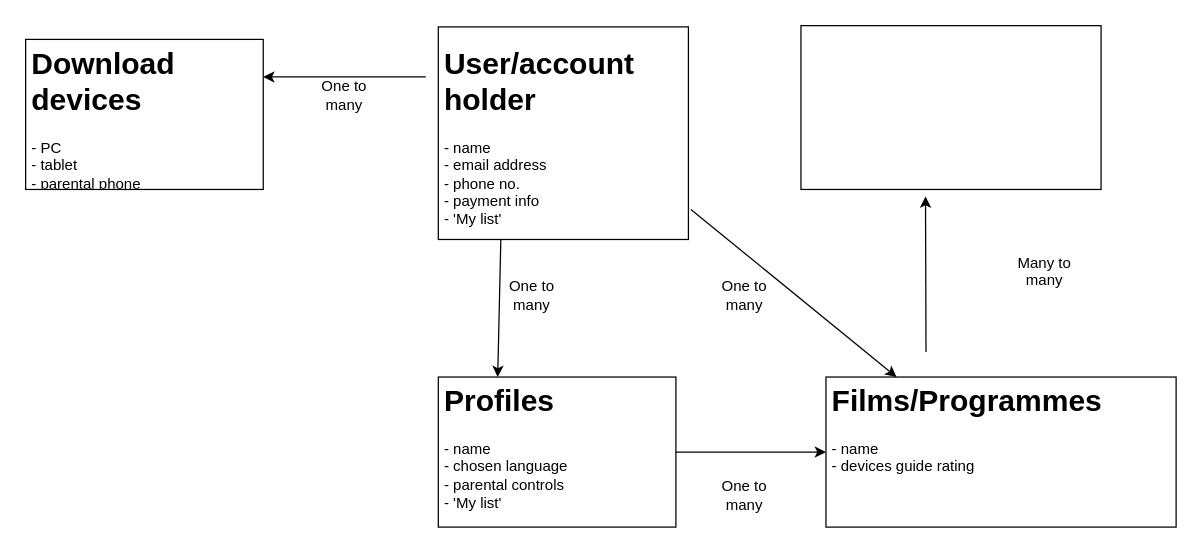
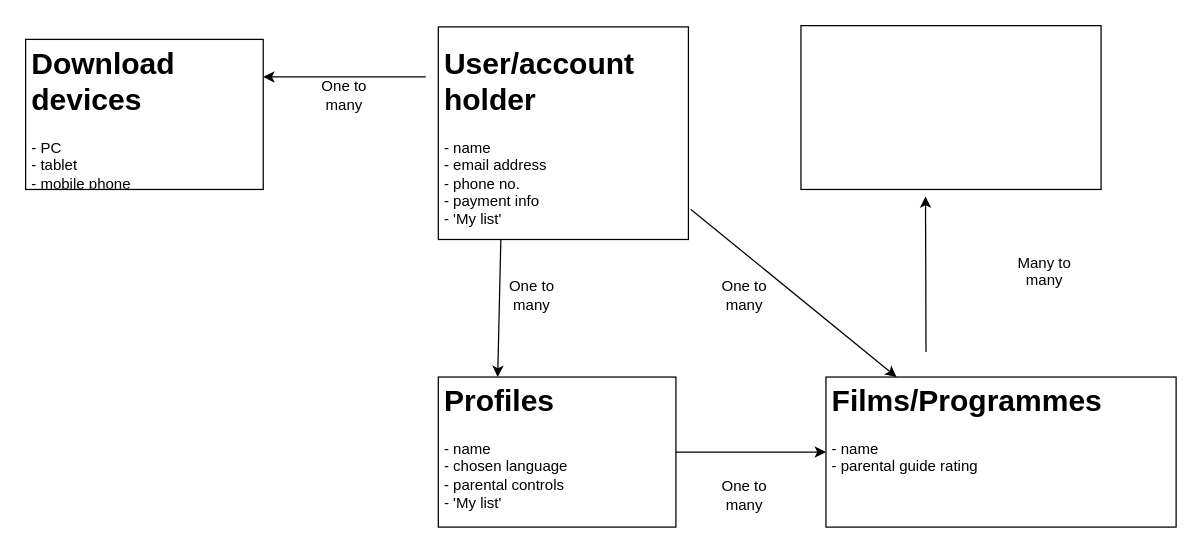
(93, 63) -> (93, 63)
(913, 391) -> (917, 391)
